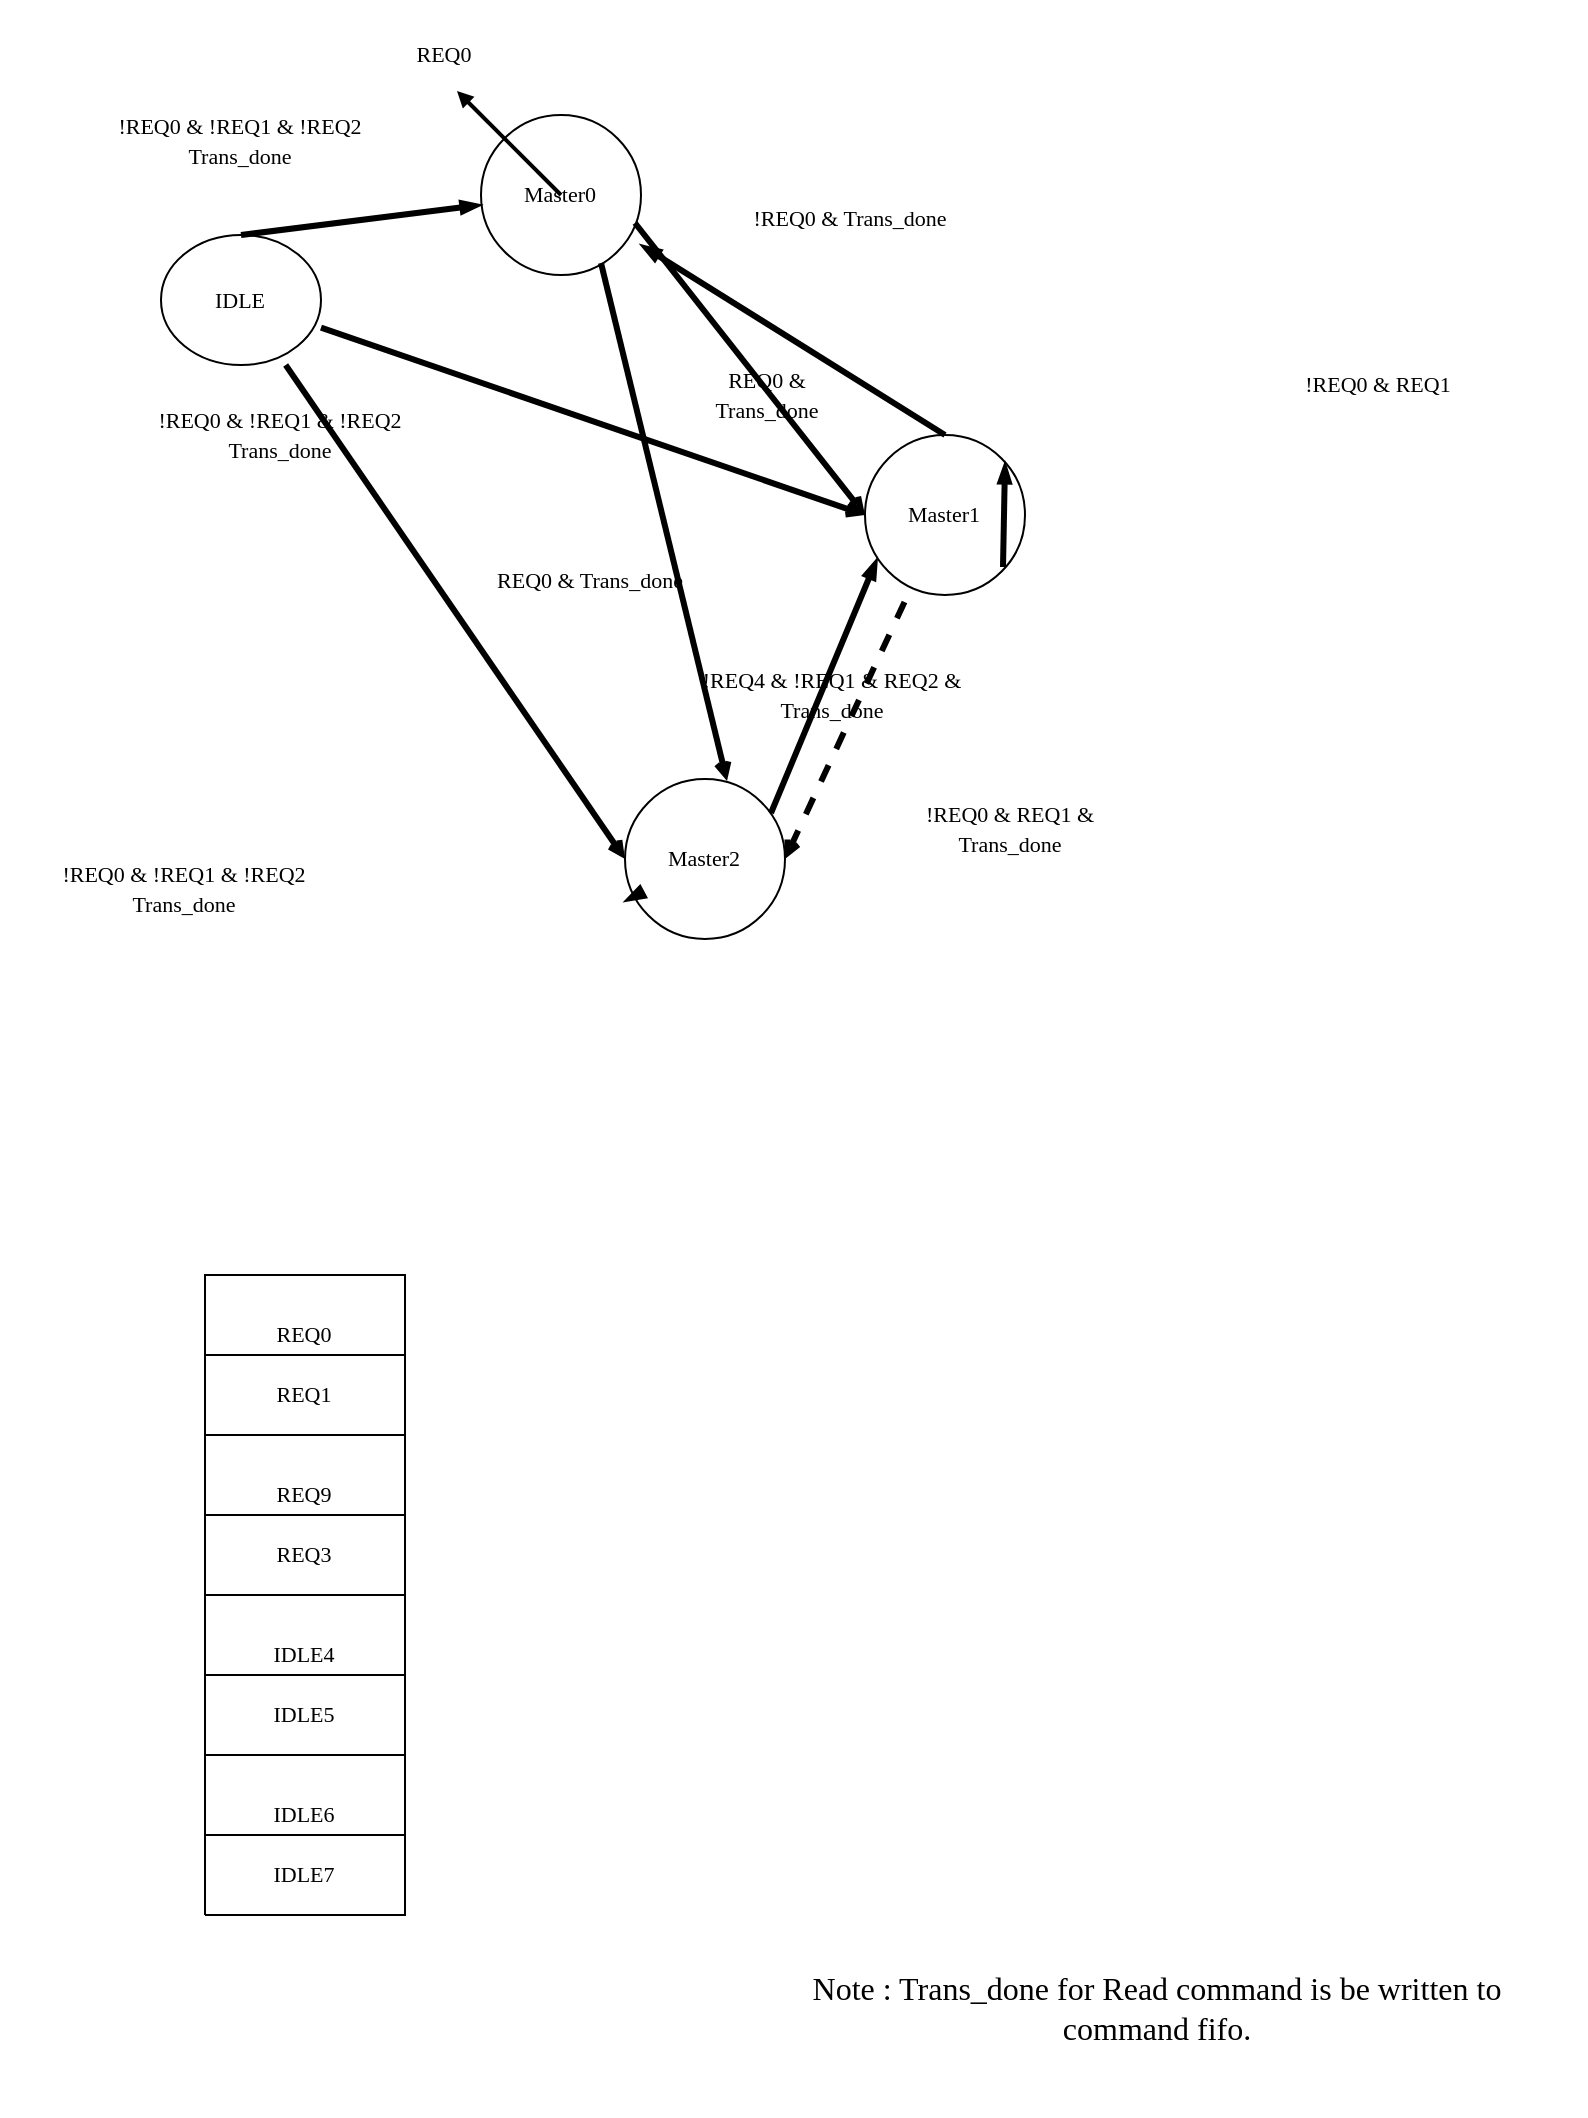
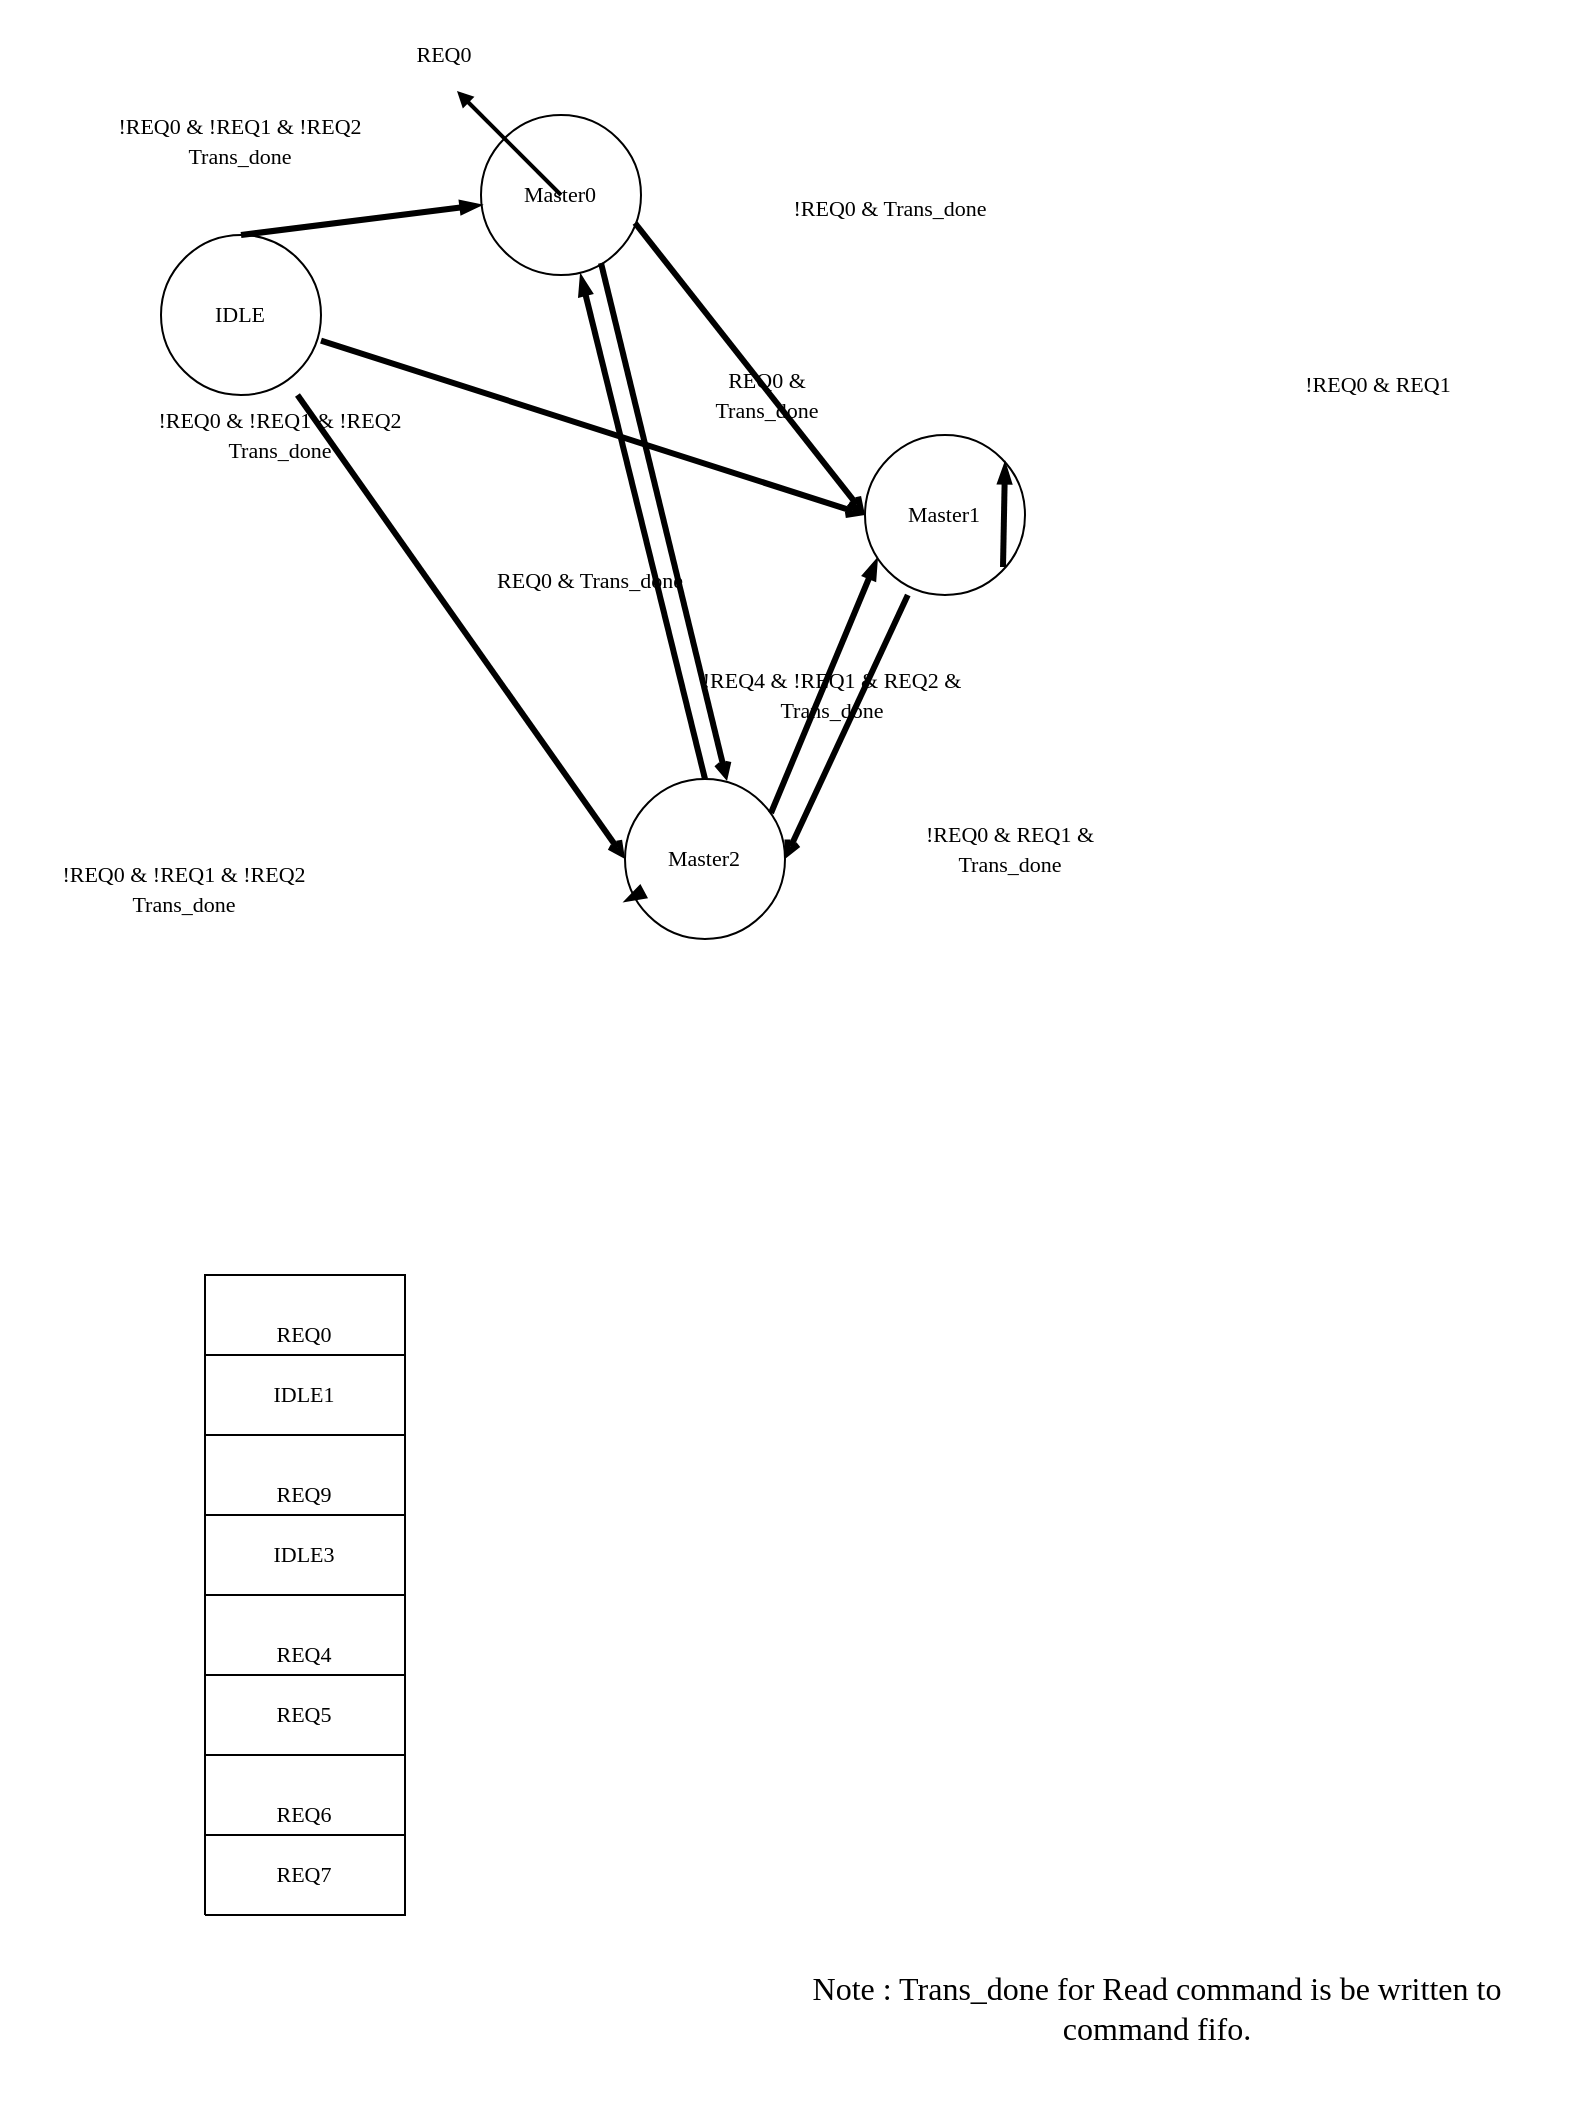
(851, 219) -> (891, 209)
(241, 300) -> (241, 315)
(809, 350) -> none
none -> (663, 609)
(817, 790) -> (817, 790)
(1011, 829) -> (1011, 849)
(305, 1395) -> (305, 1395)
(305, 1555) -> (305, 1555)
(305, 1655) -> (305, 1655)
(305, 1715) -> (305, 1715)
(305, 1815) -> (305, 1815)
(305, 1875) -> (305, 1875)
